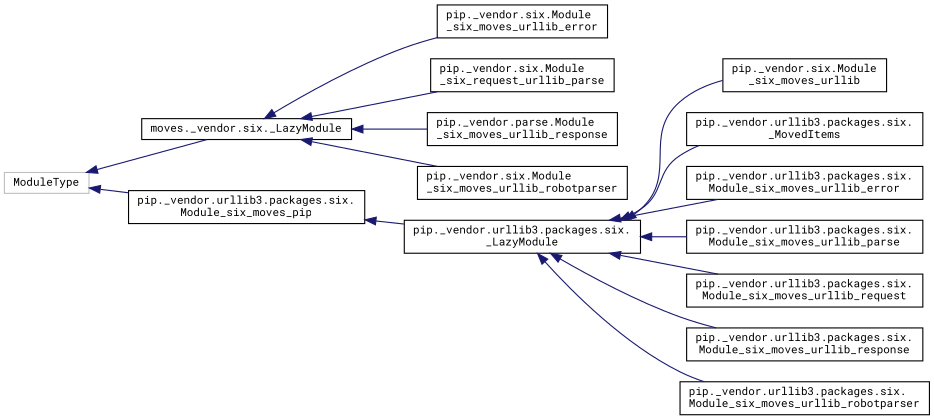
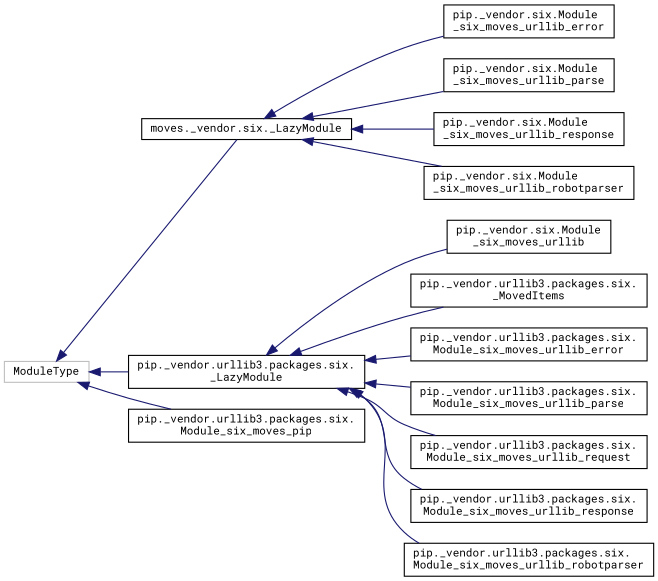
(522, 75) -> (529, 75)
(522, 129) -> (529, 129)
(390, 223) -> (114, 372)
